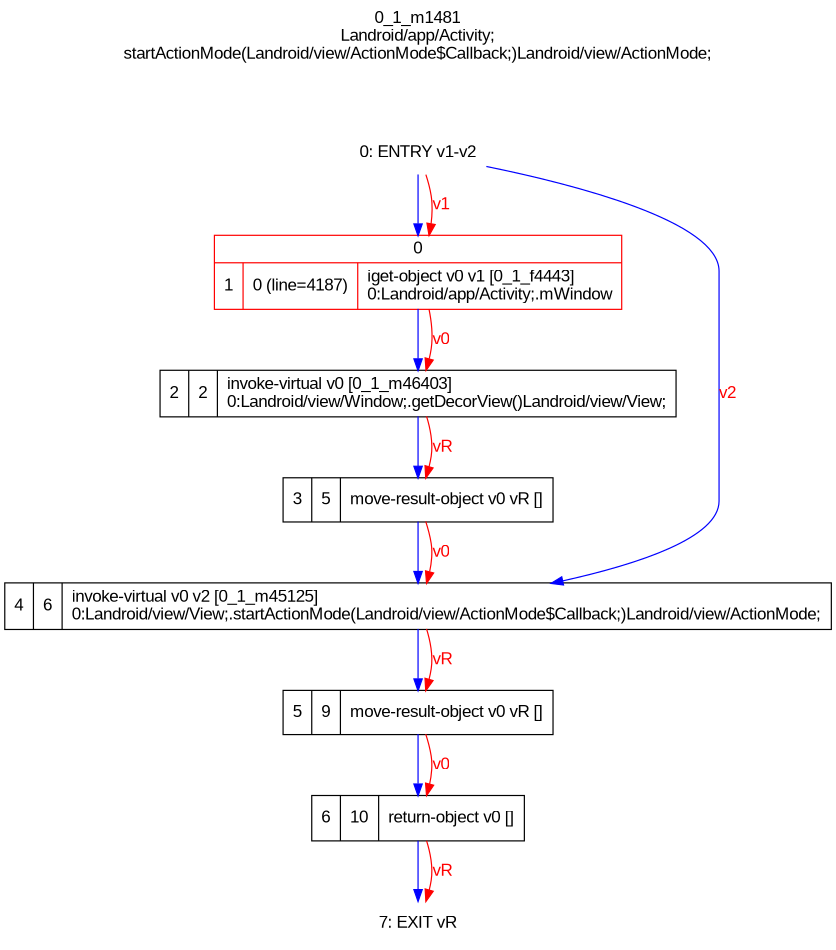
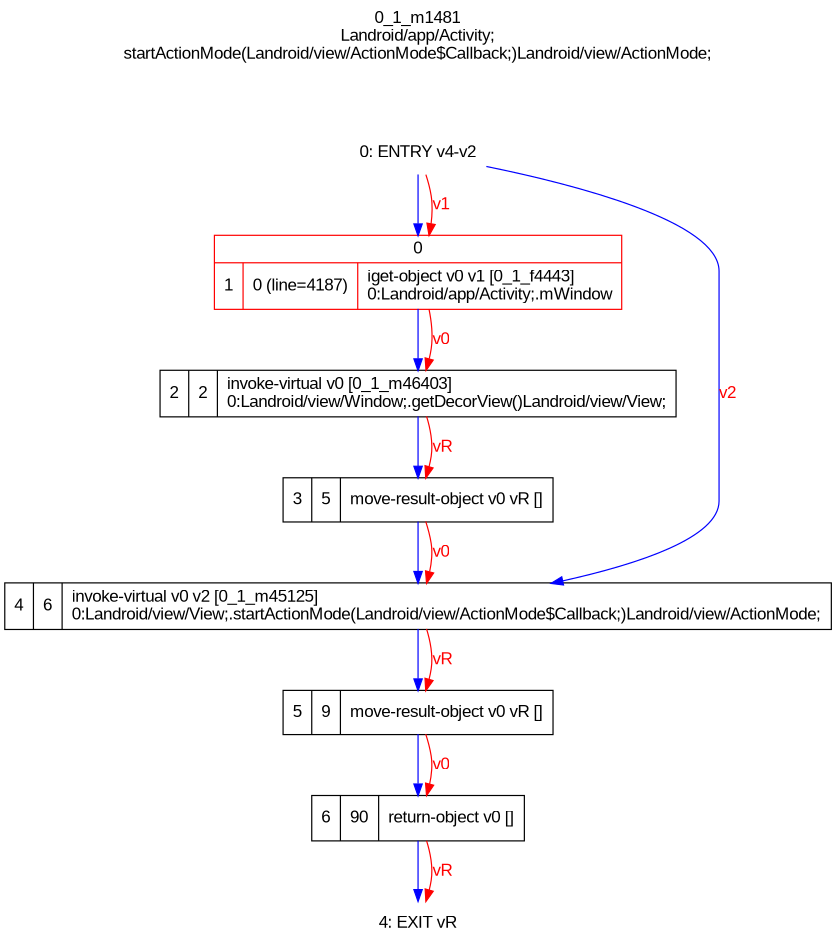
(418, 153) -> (418, 153)
(360, 818) -> (360, 818)
(418, 923) -> (418, 923)
